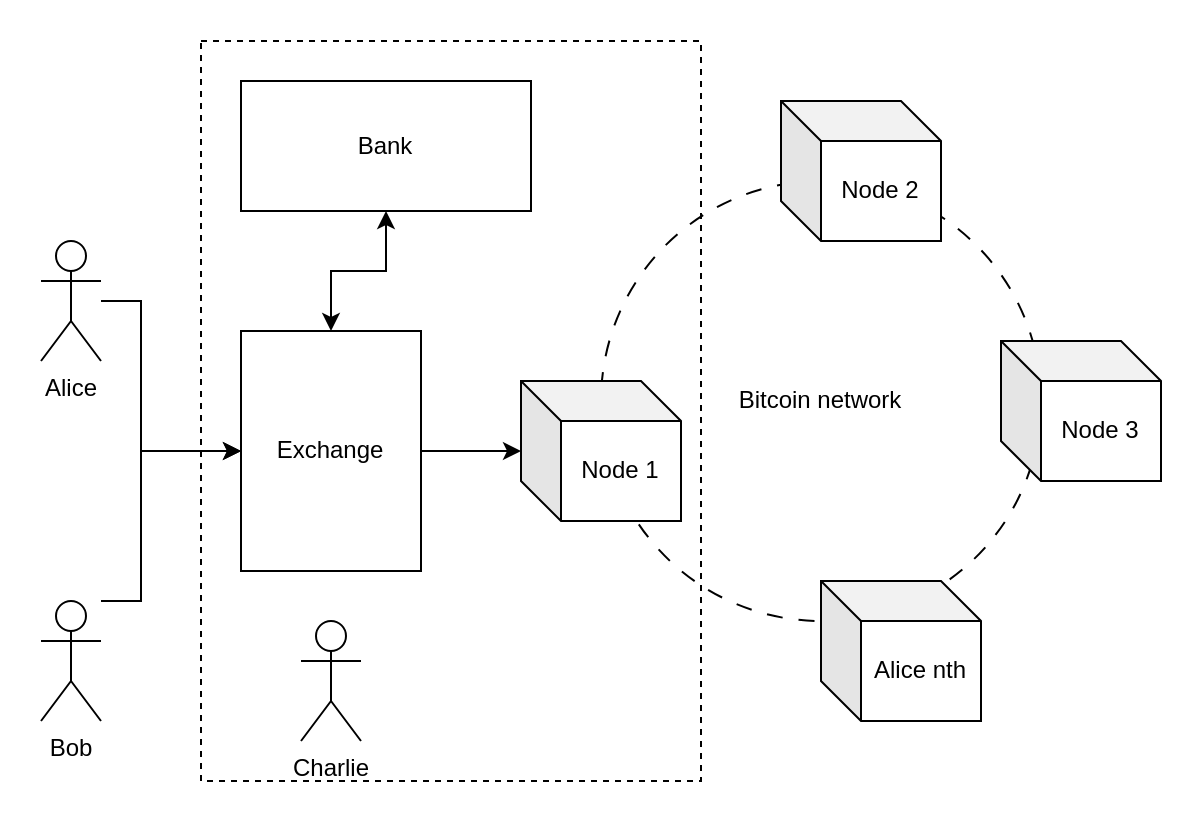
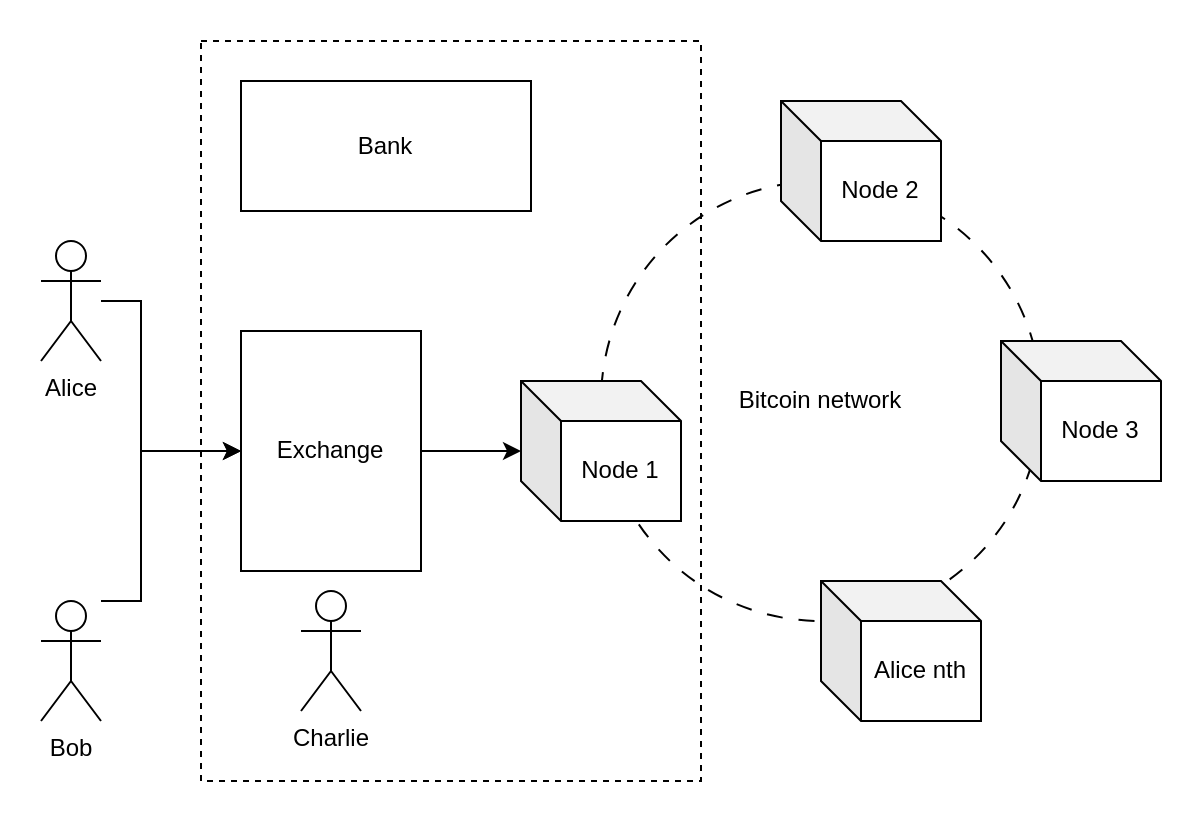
(359, 271) -> none
(331, 681) -> (331, 651)
